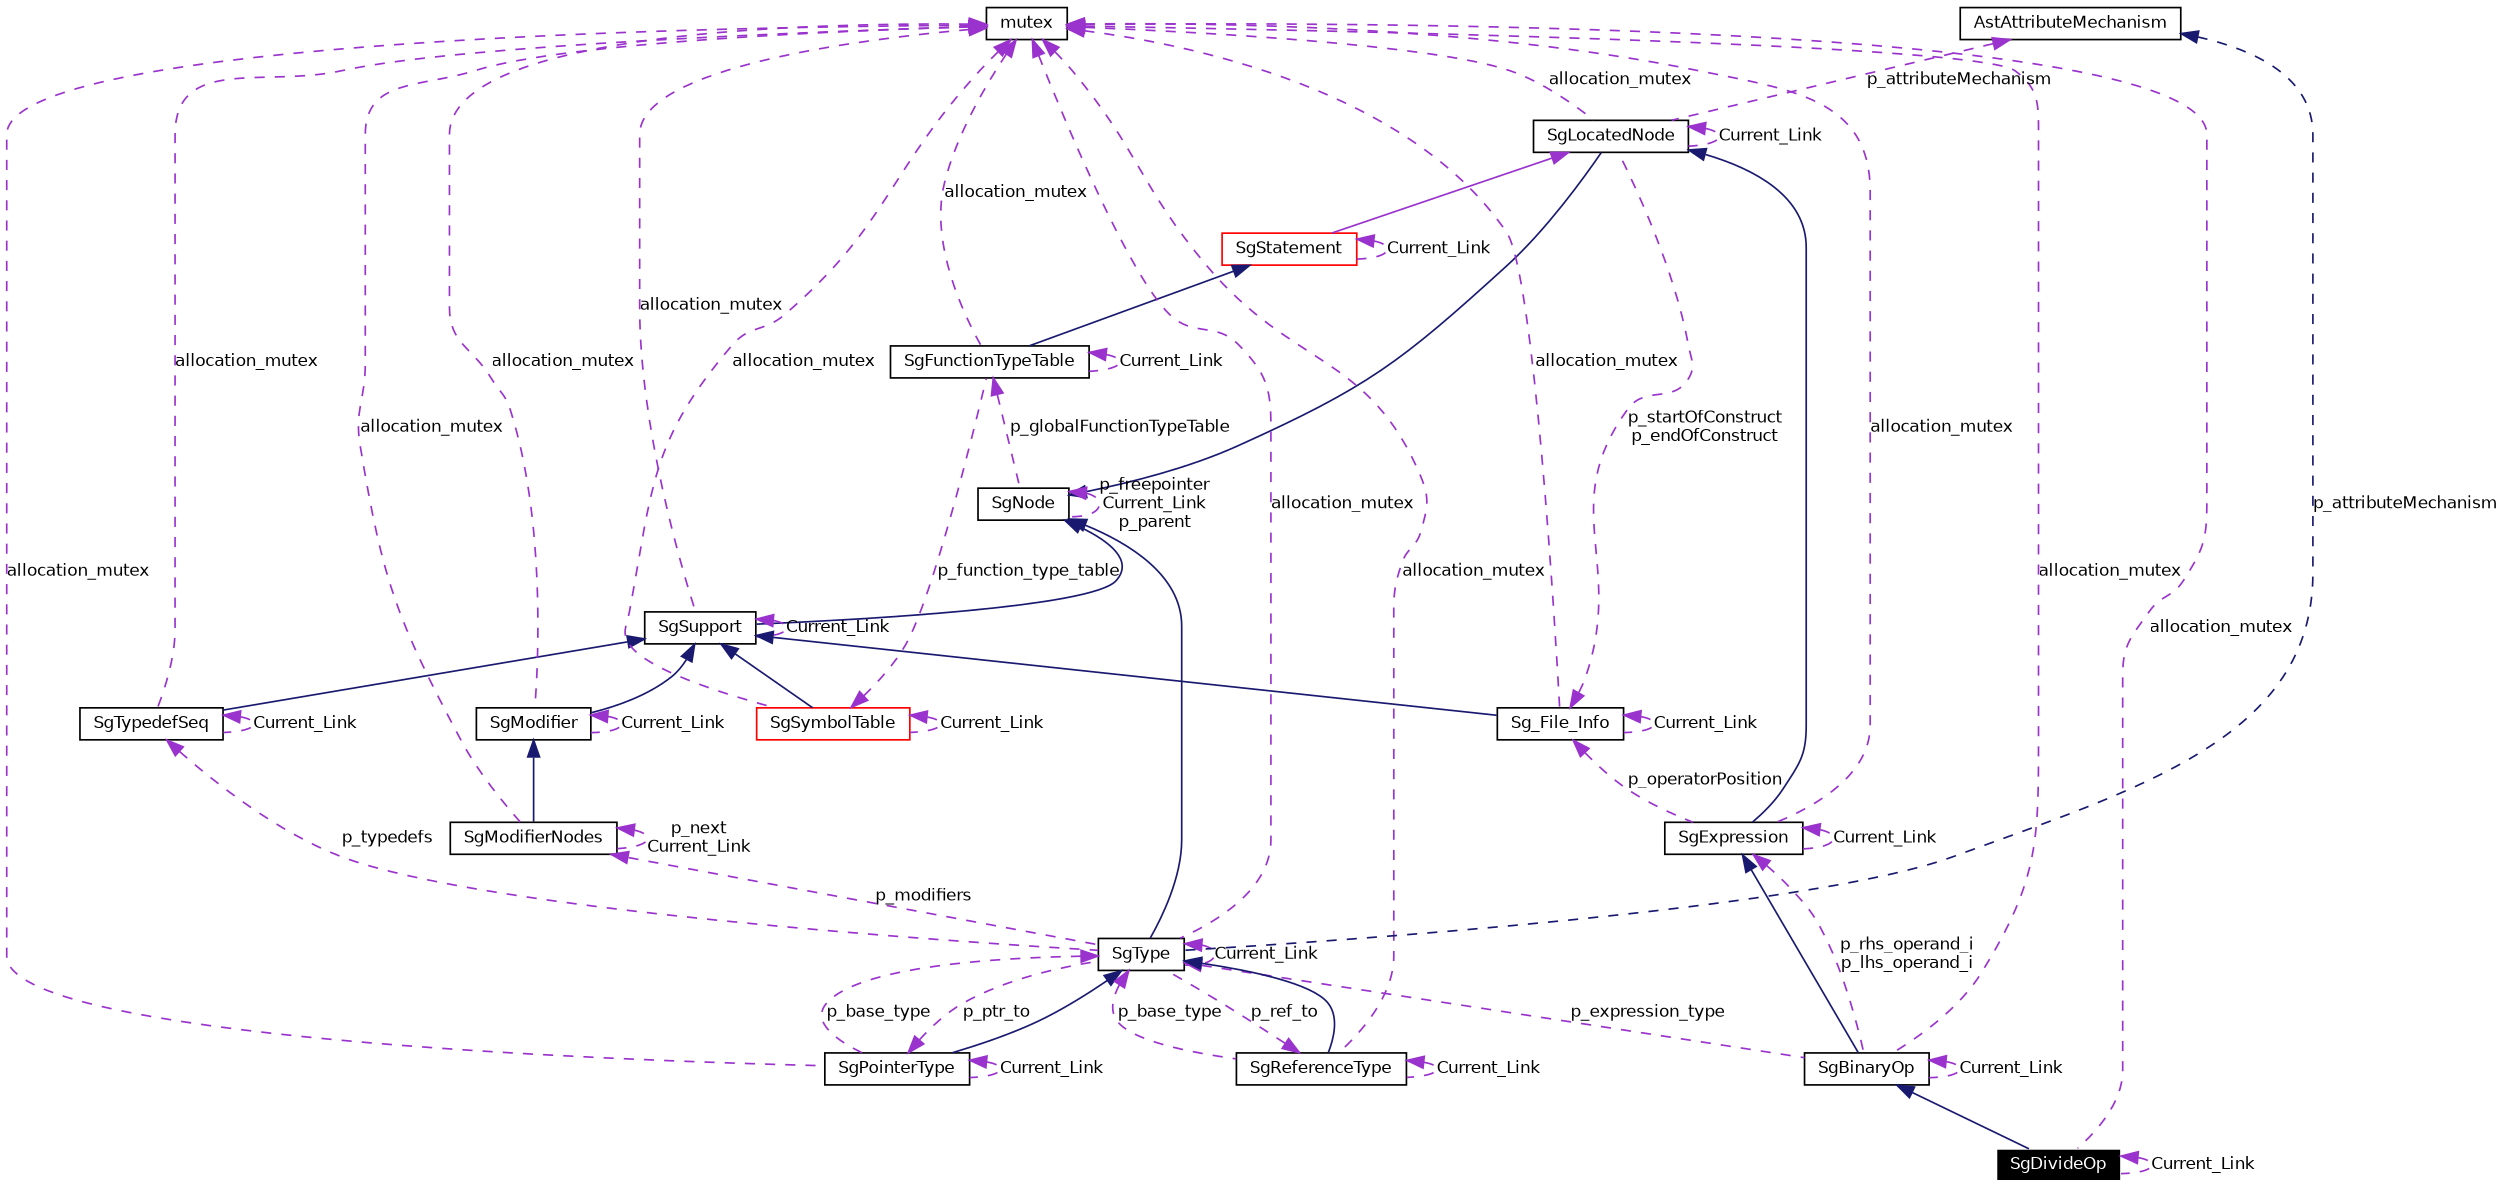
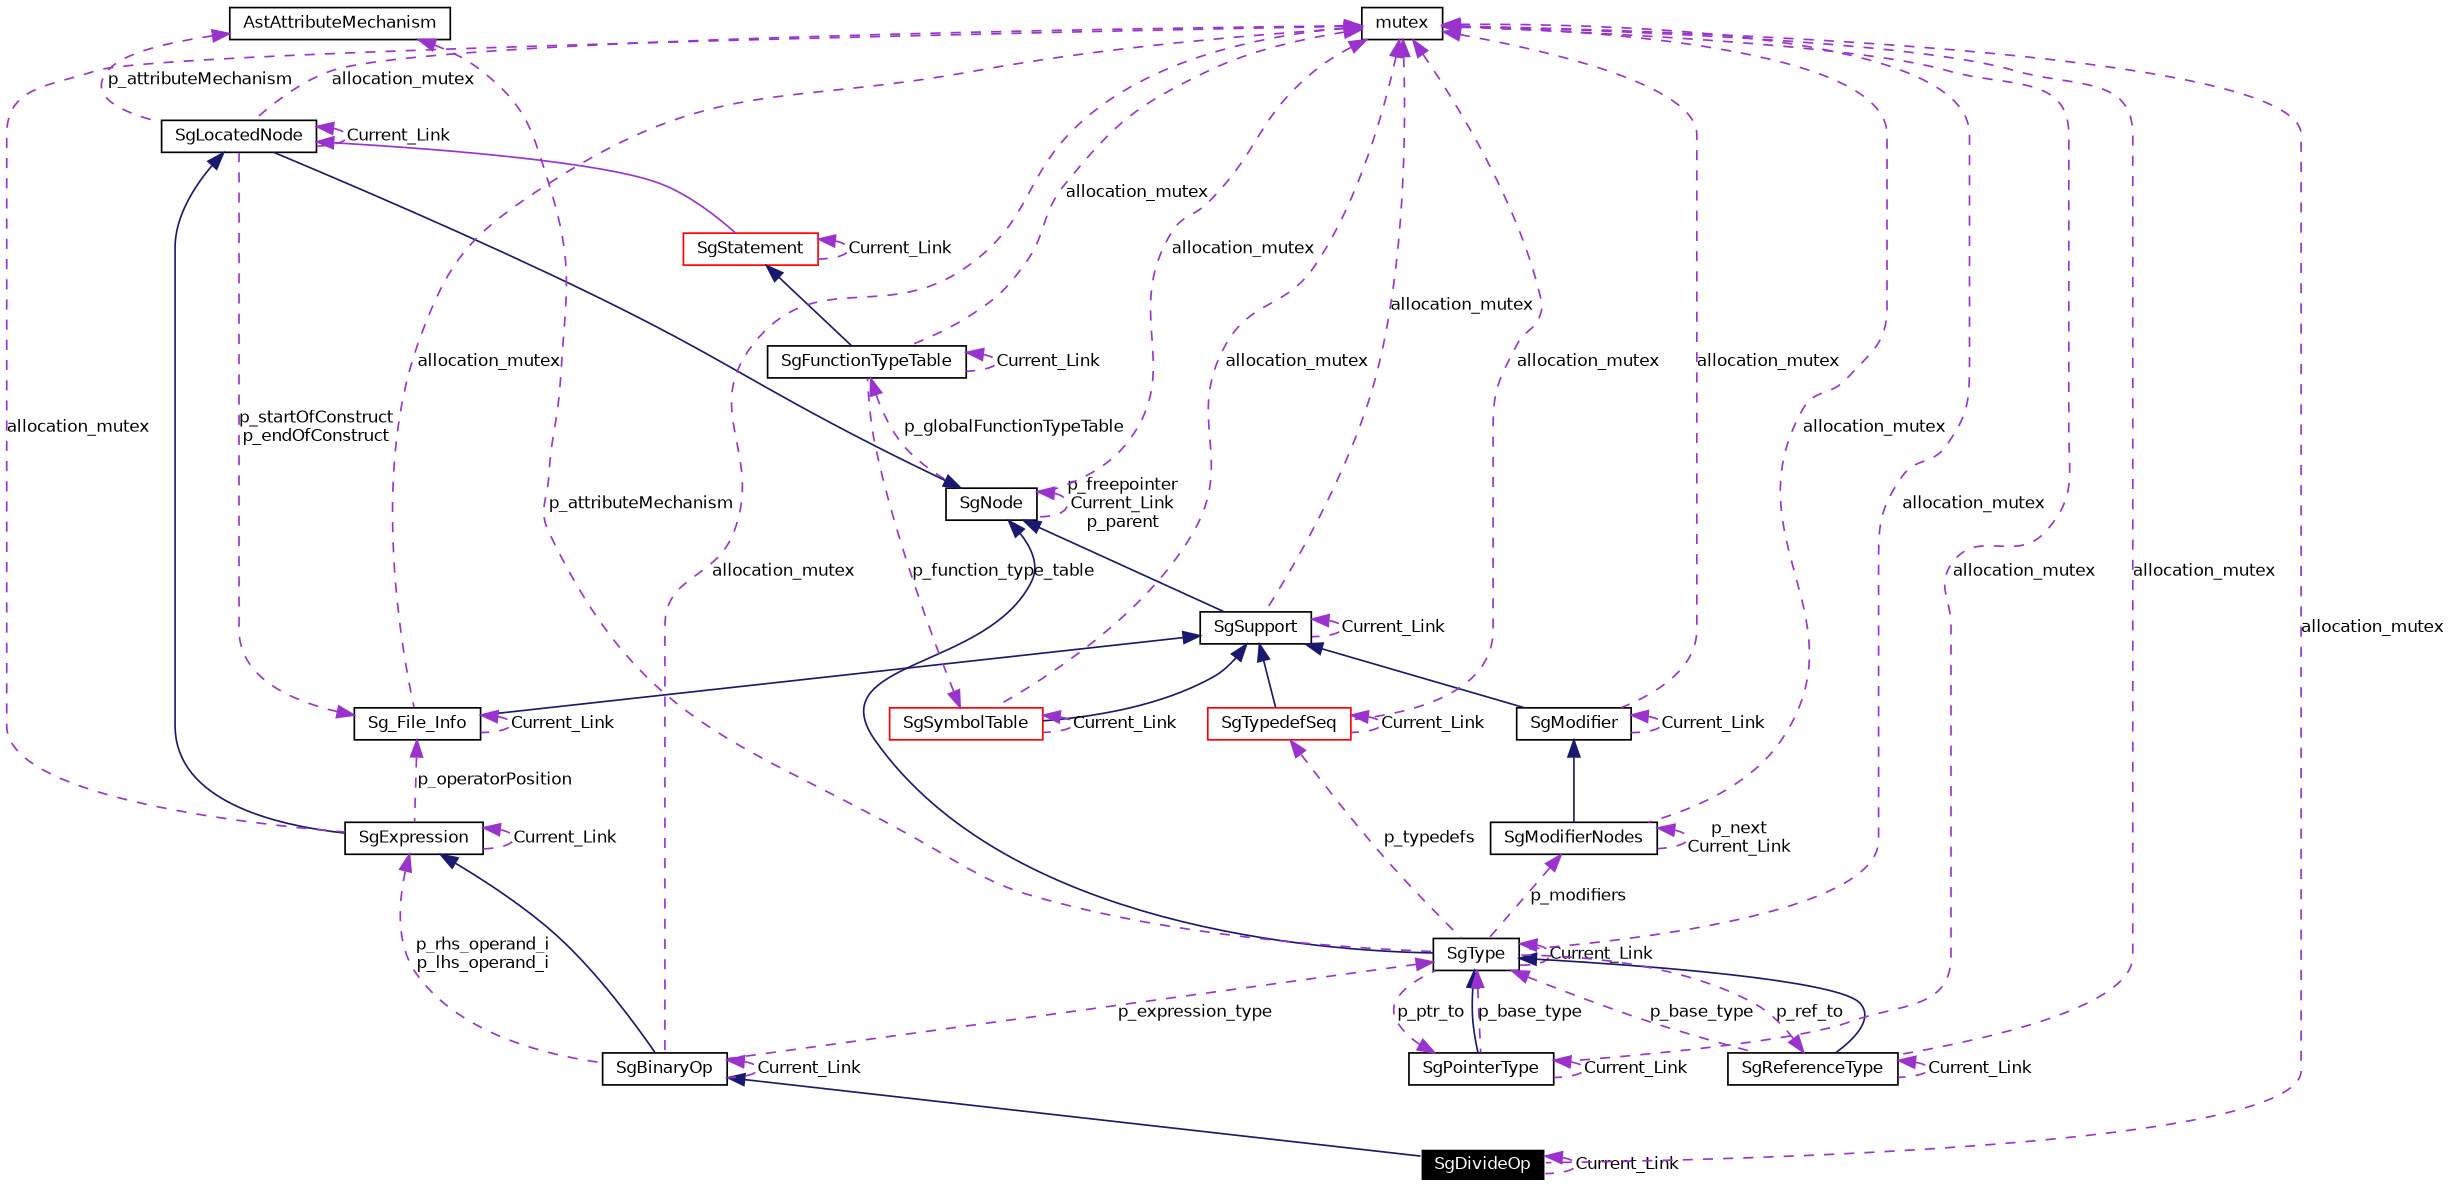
none -> (1158, 261)
(152, 724) -> (1279, 724)
(2102, 801) -> (699, 719)
